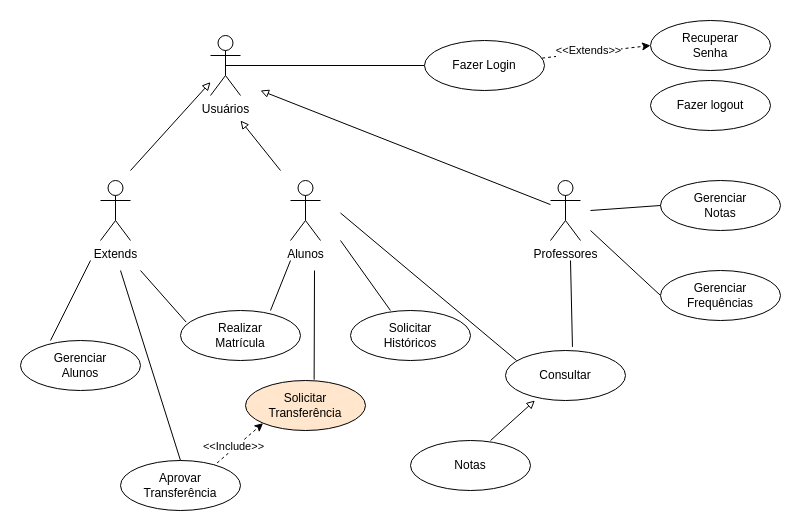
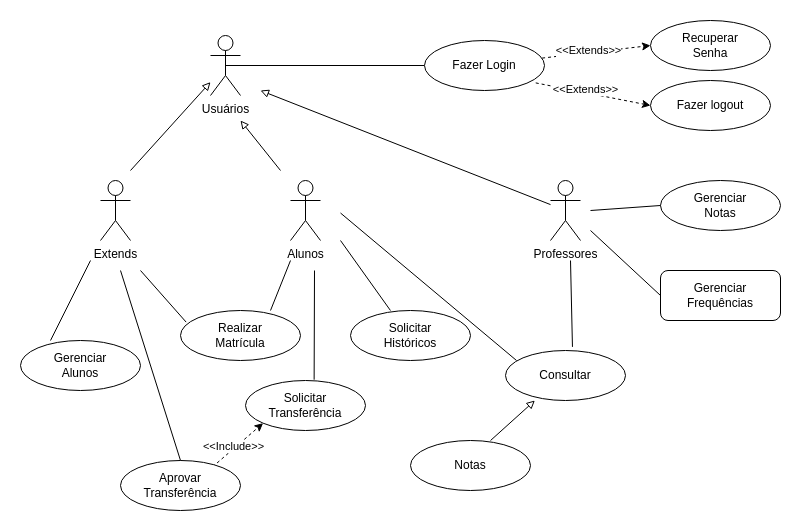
none -> (590, 94)
(721, 296) -> (721, 296)
(306, 406) -> (306, 406)
